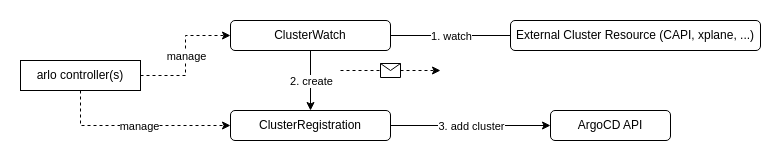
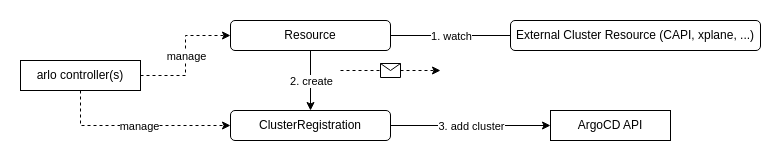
(311, 36) -> (311, 36)
(611, 126) -> (611, 126)
